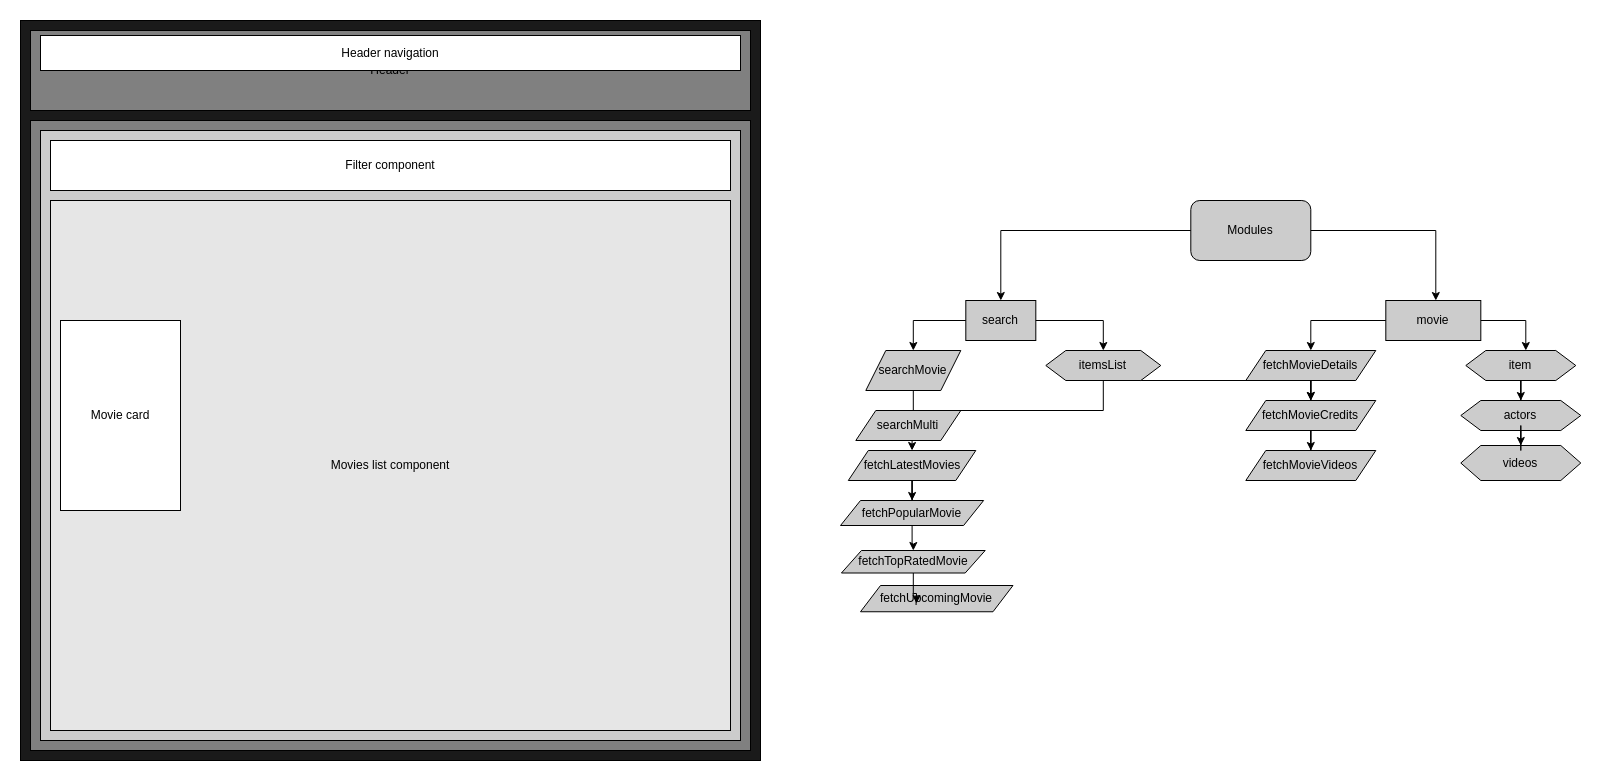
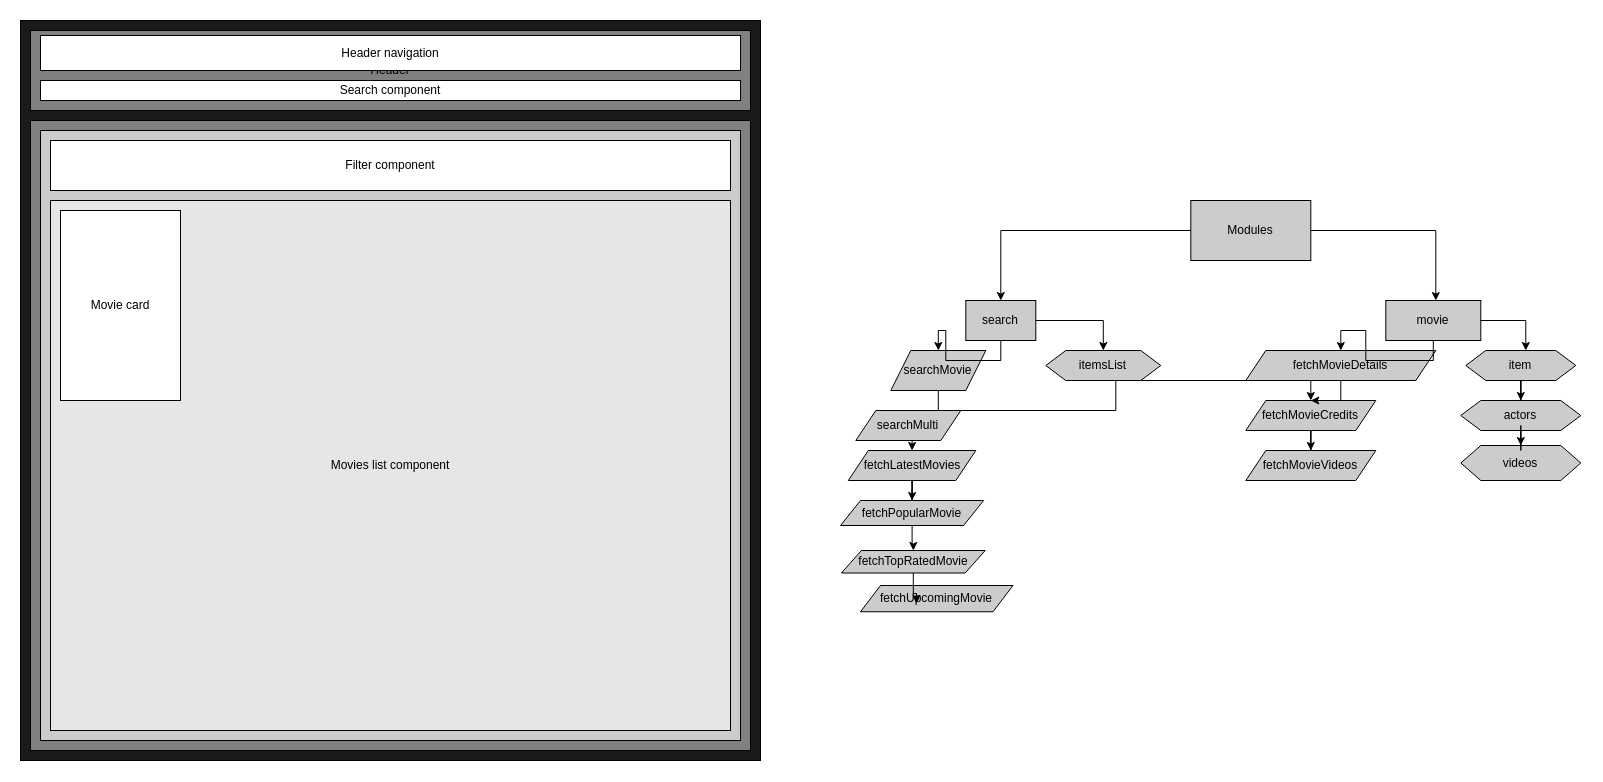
none -> (391, 91)
(1251, 231) -> (1251, 231)
(1311, 366) -> (1341, 366)
(913, 371) -> (938, 371)
(121, 416) -> (121, 306)
